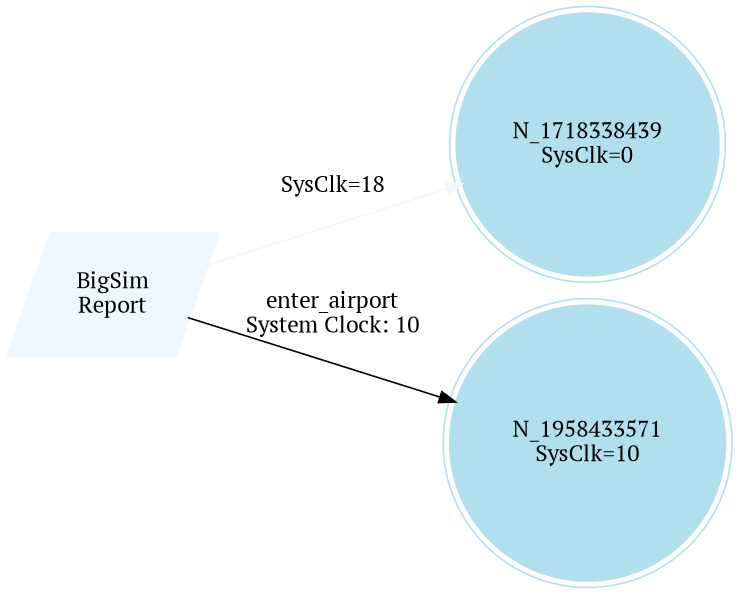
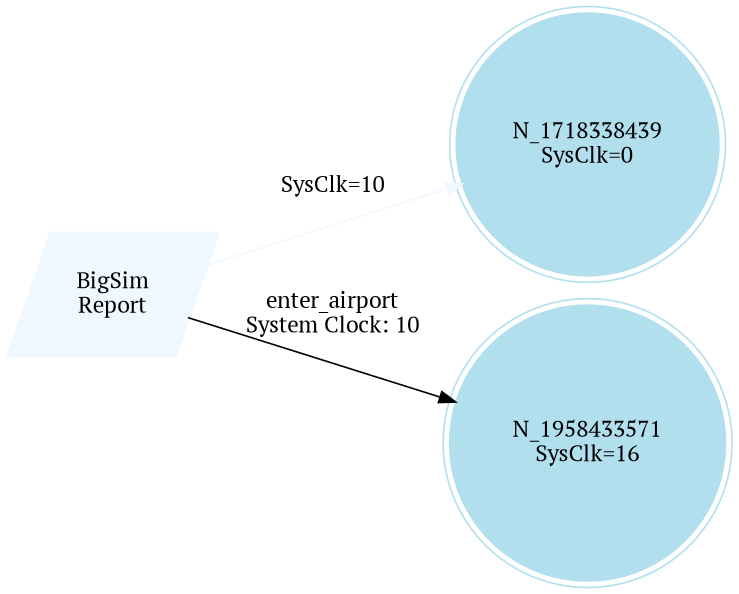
(333, 186) -> (333, 186)
(588, 443) -> (588, 443)
